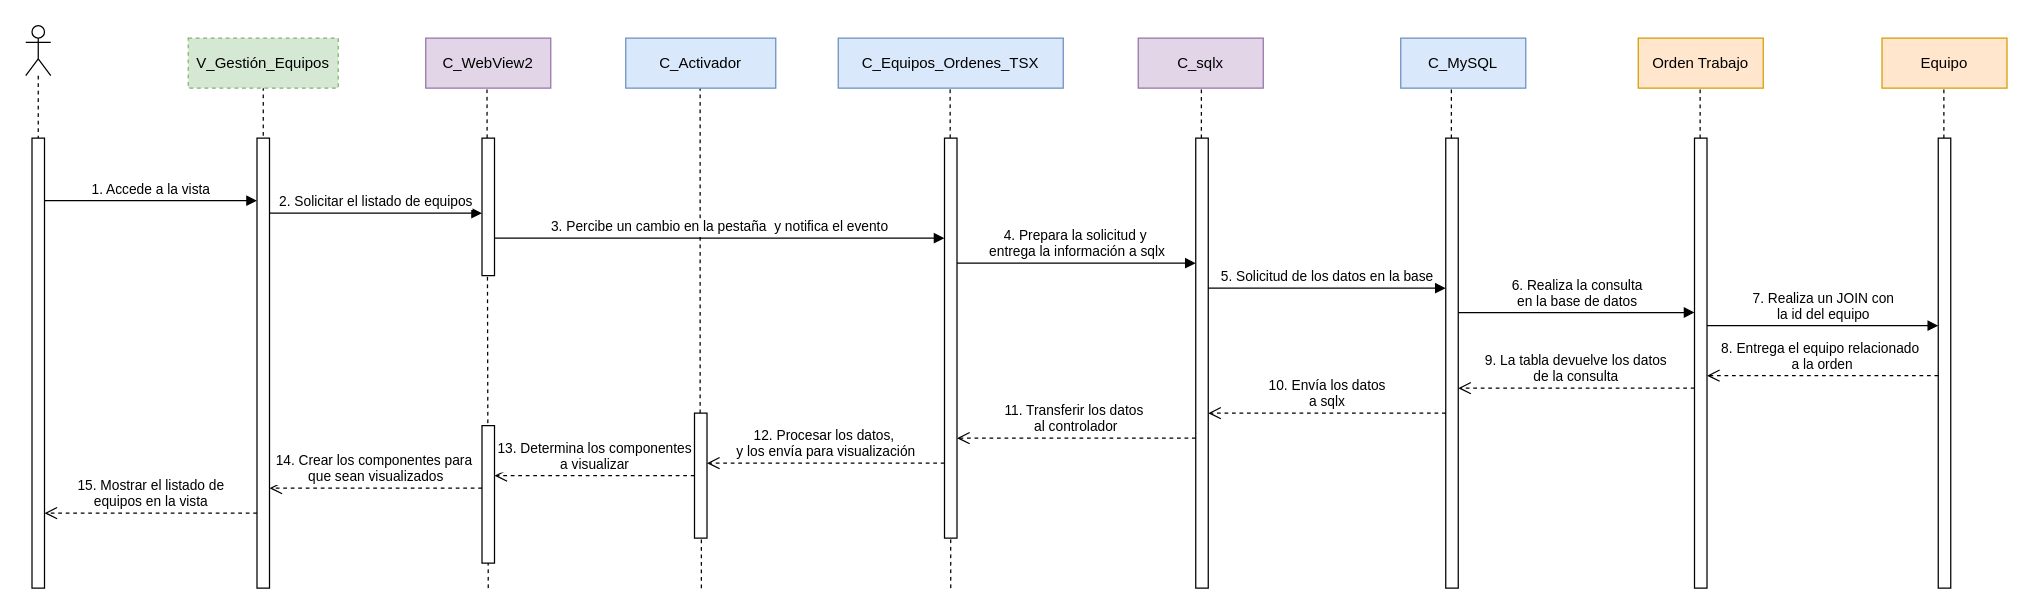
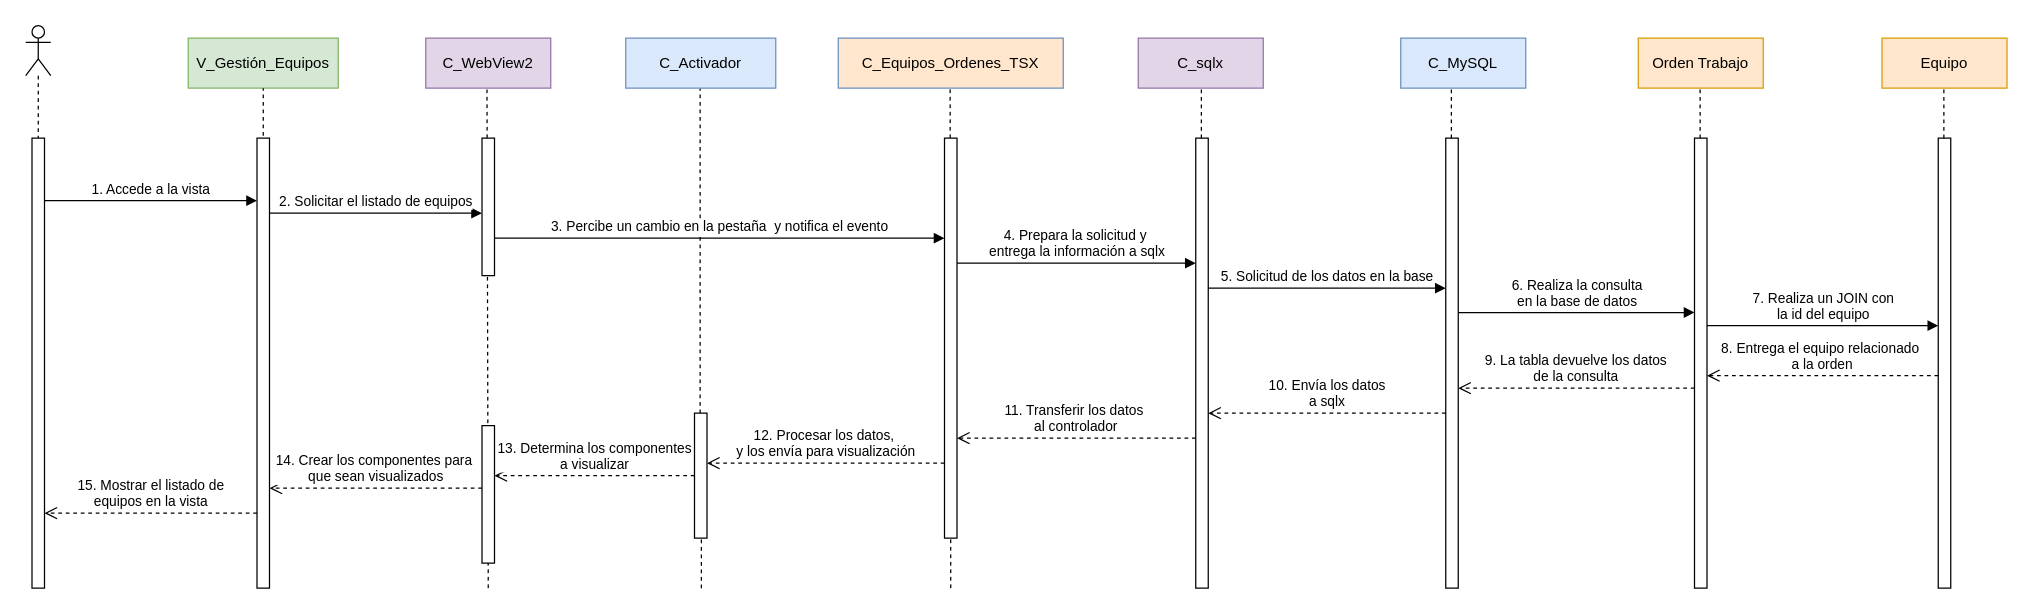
(263, 63) -> (263, 63)
(951, 63) -> (951, 63)
